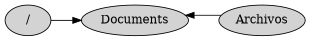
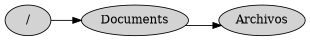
(208, 15) -> (199, 25)
